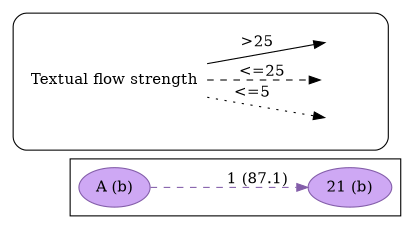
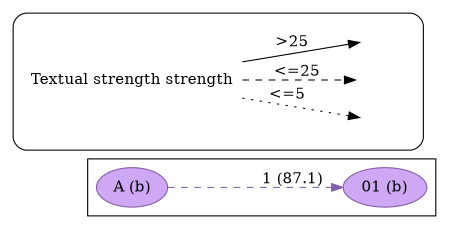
(115, 80) -> (132, 80)
(350, 187) -> (385, 187)
